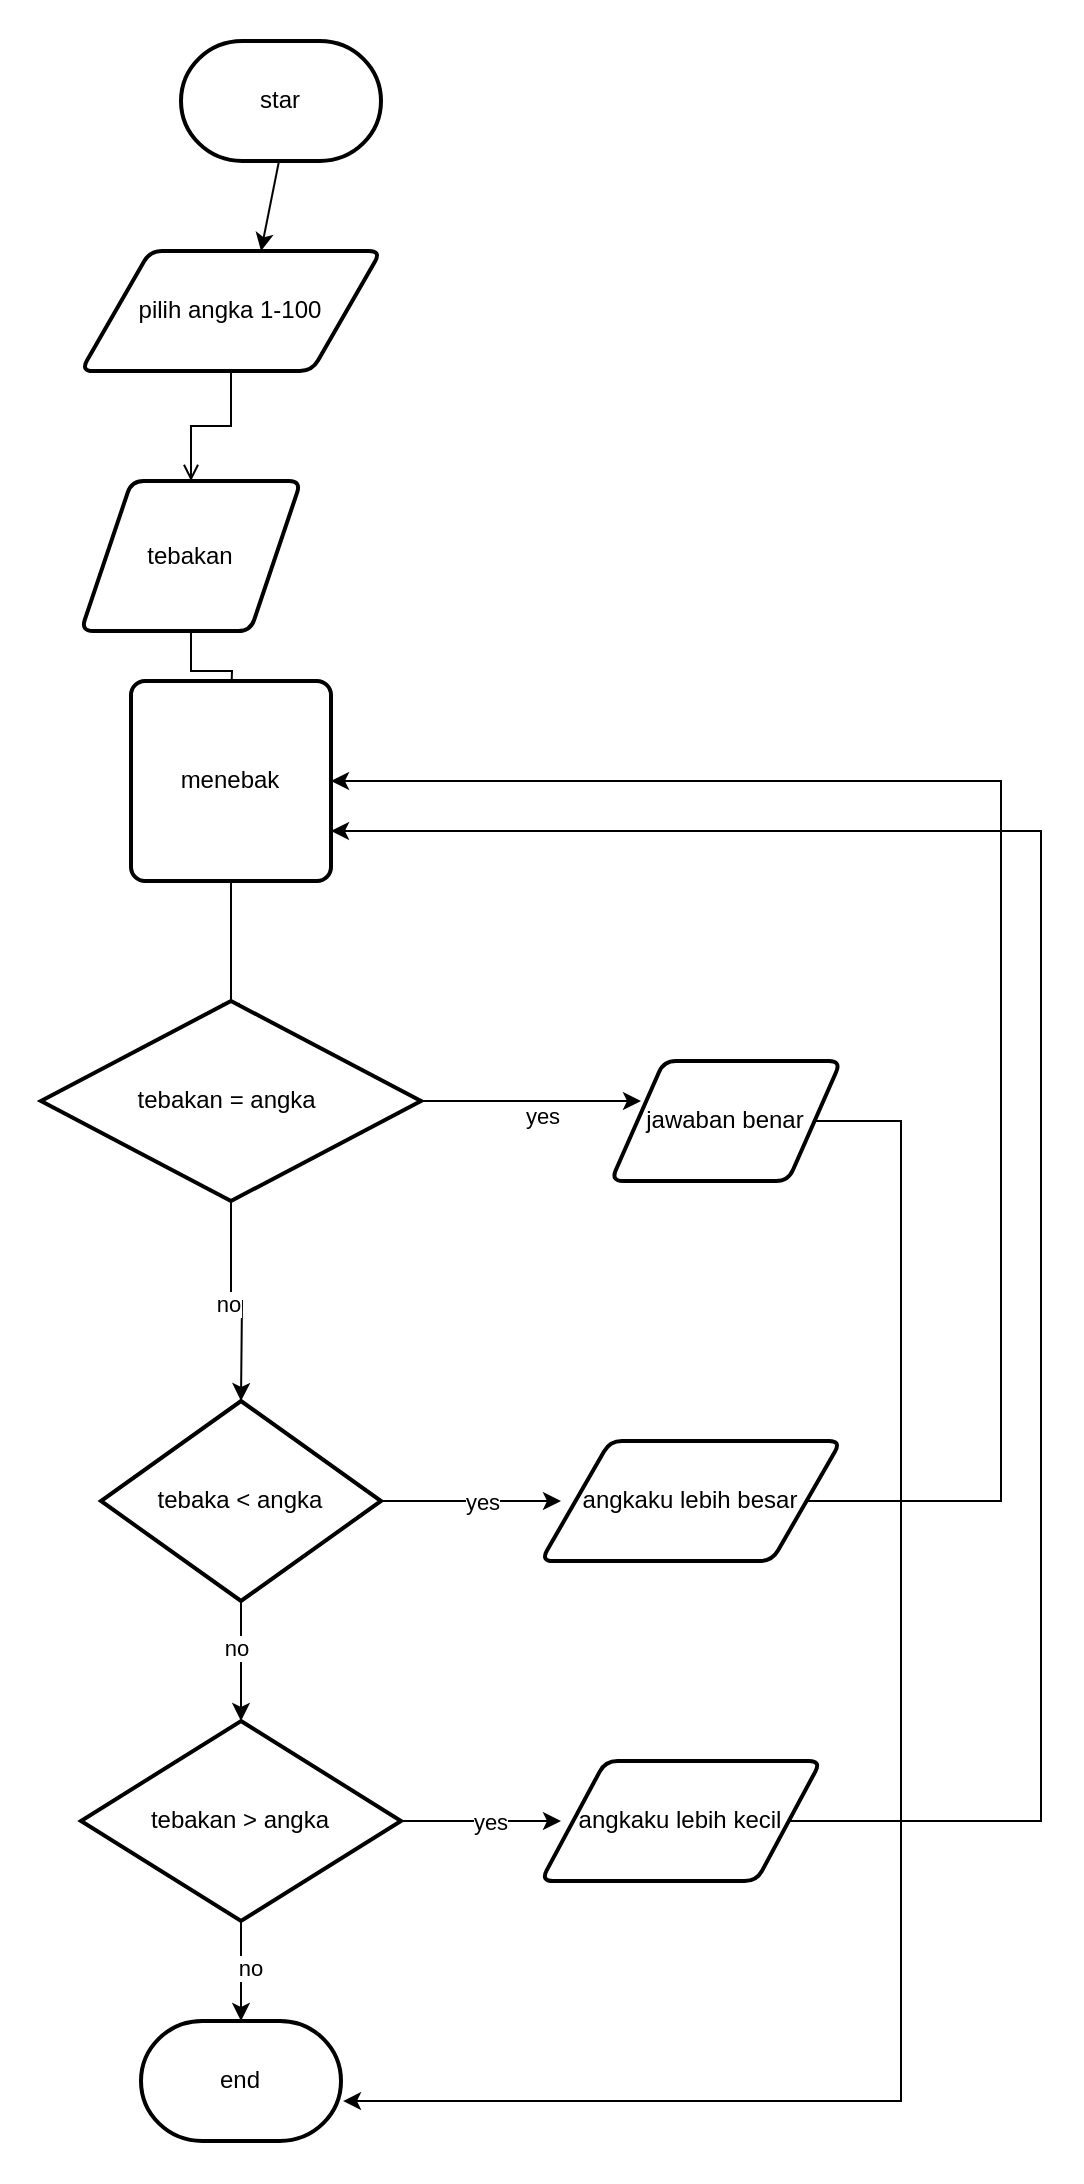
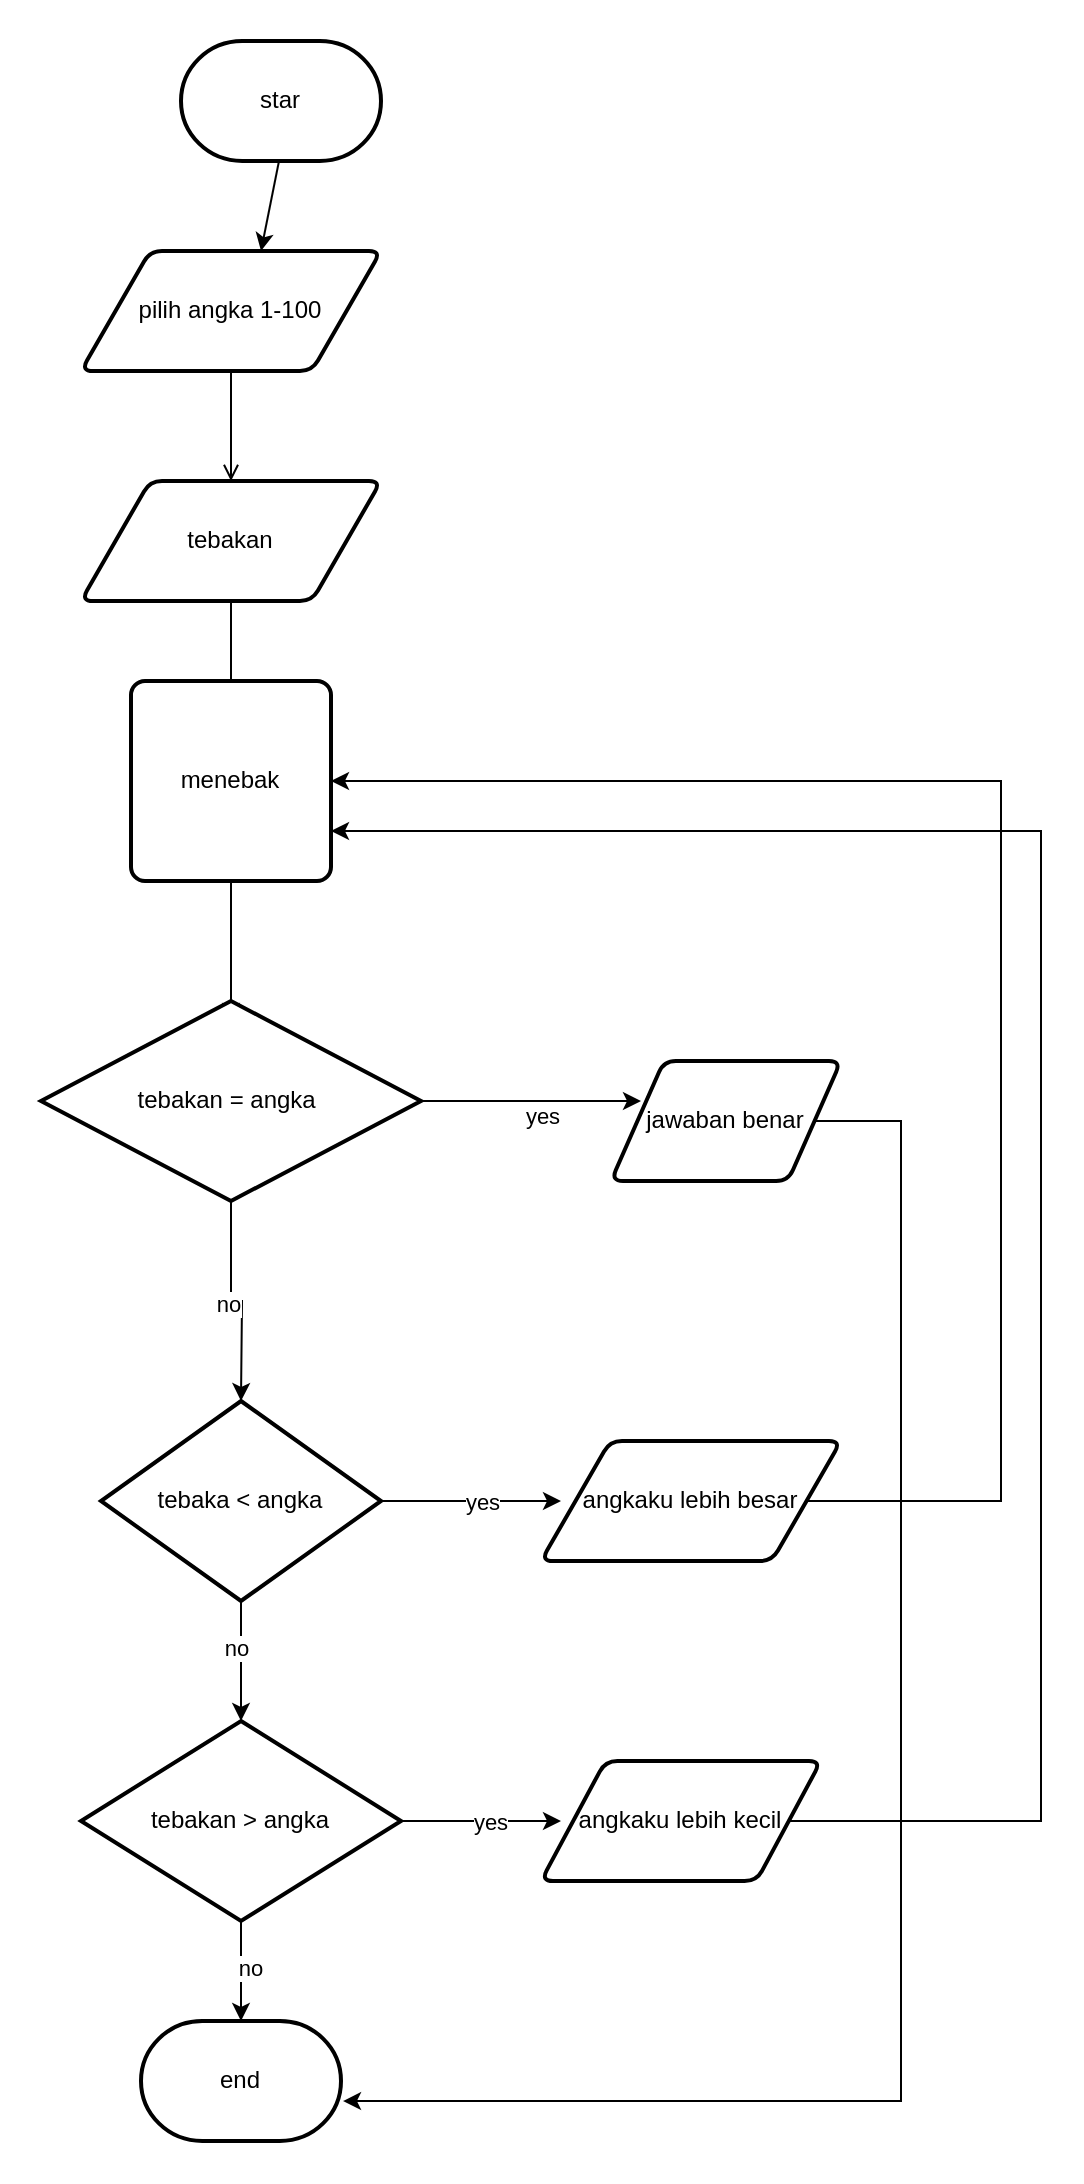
(191, 556) -> (231, 541)
